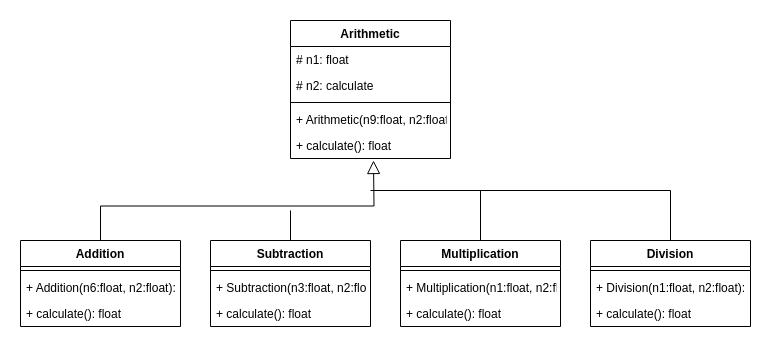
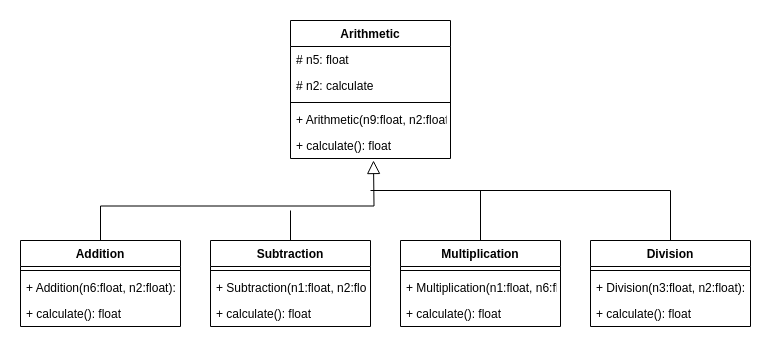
(327, 60) -> (327, 60)
(316, 288) -> (316, 288)
(510, 288) -> (510, 288)
(683, 288) -> (683, 288)
